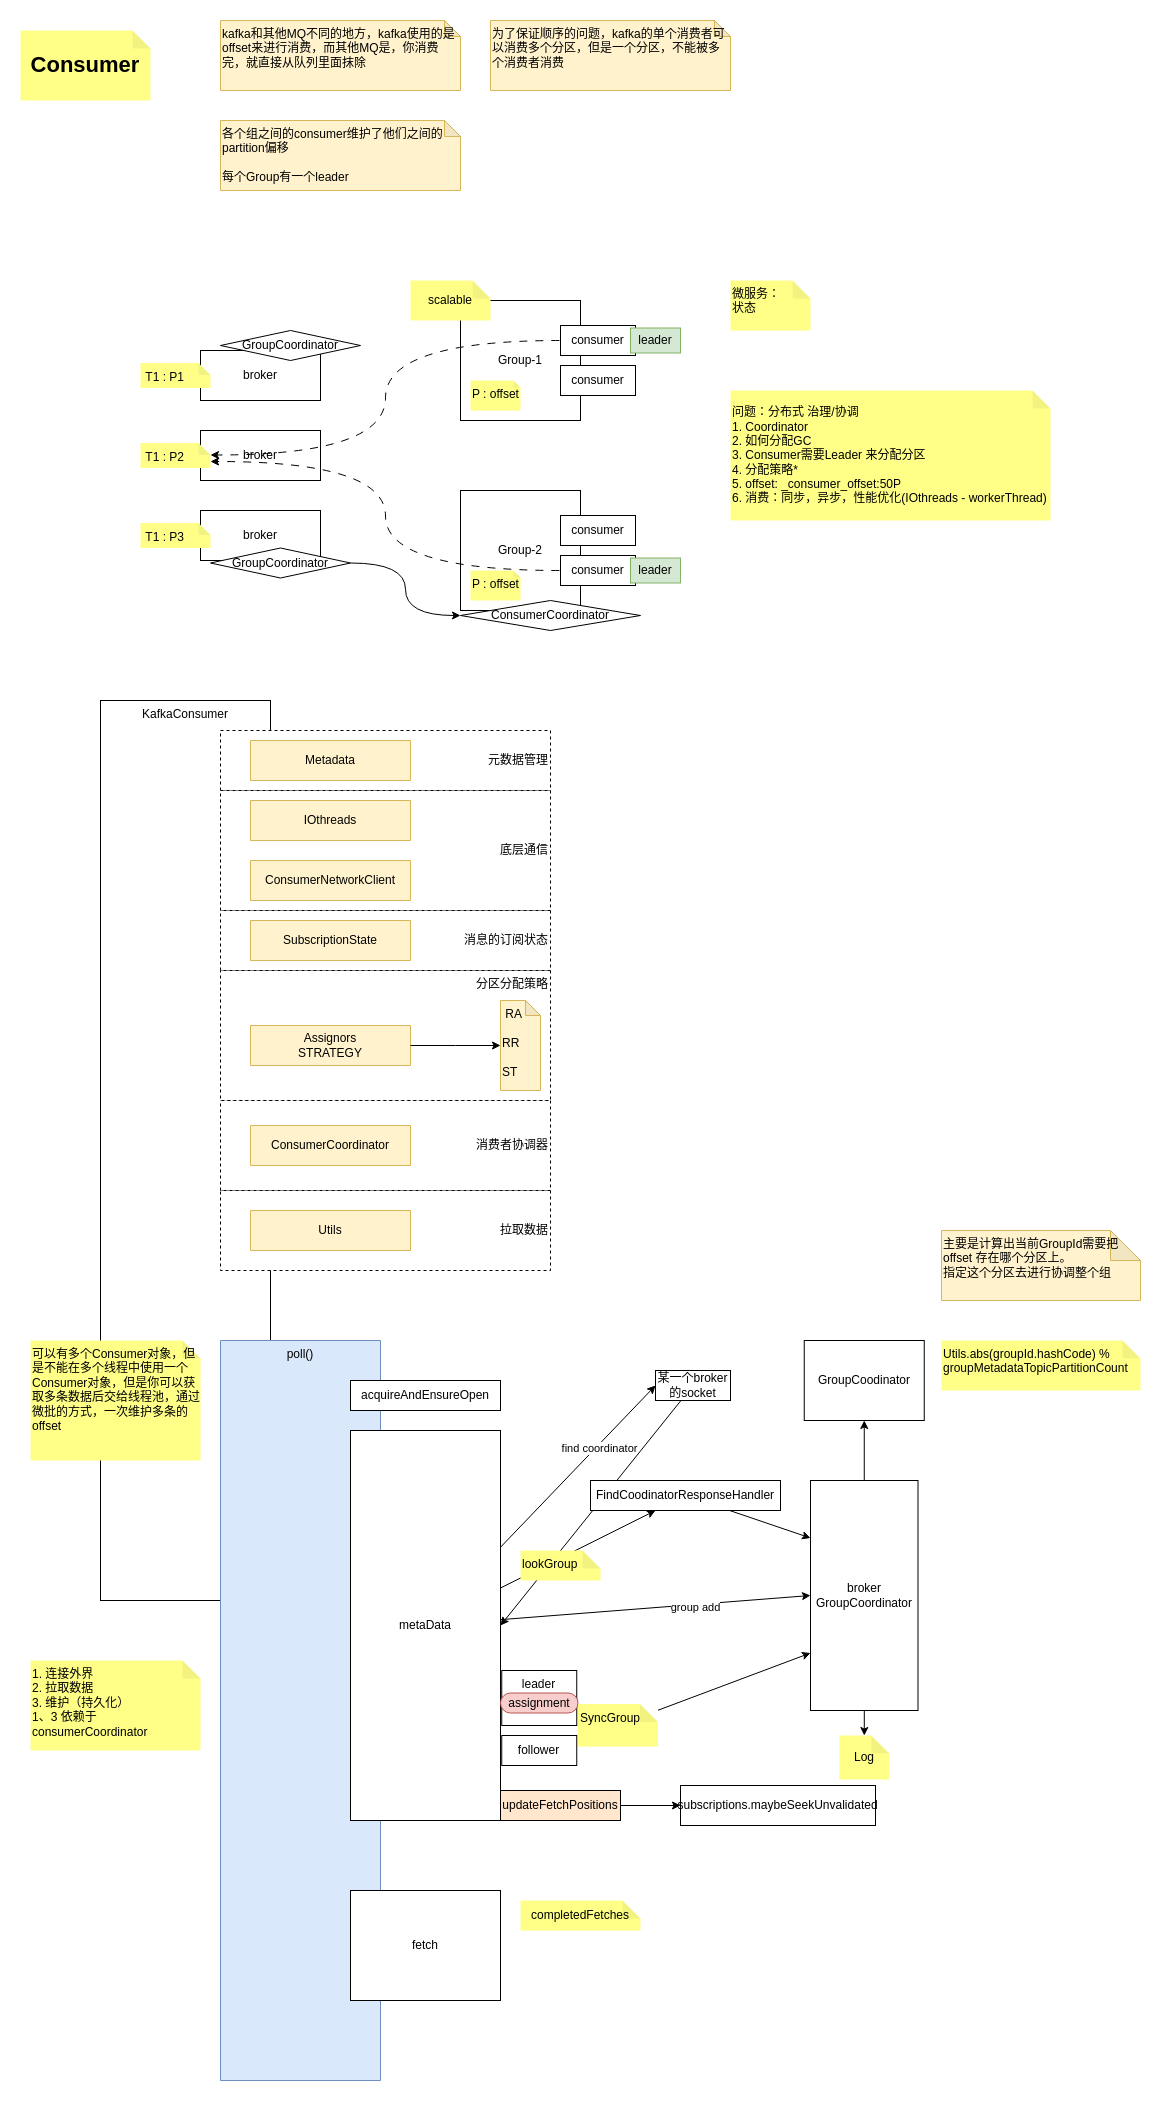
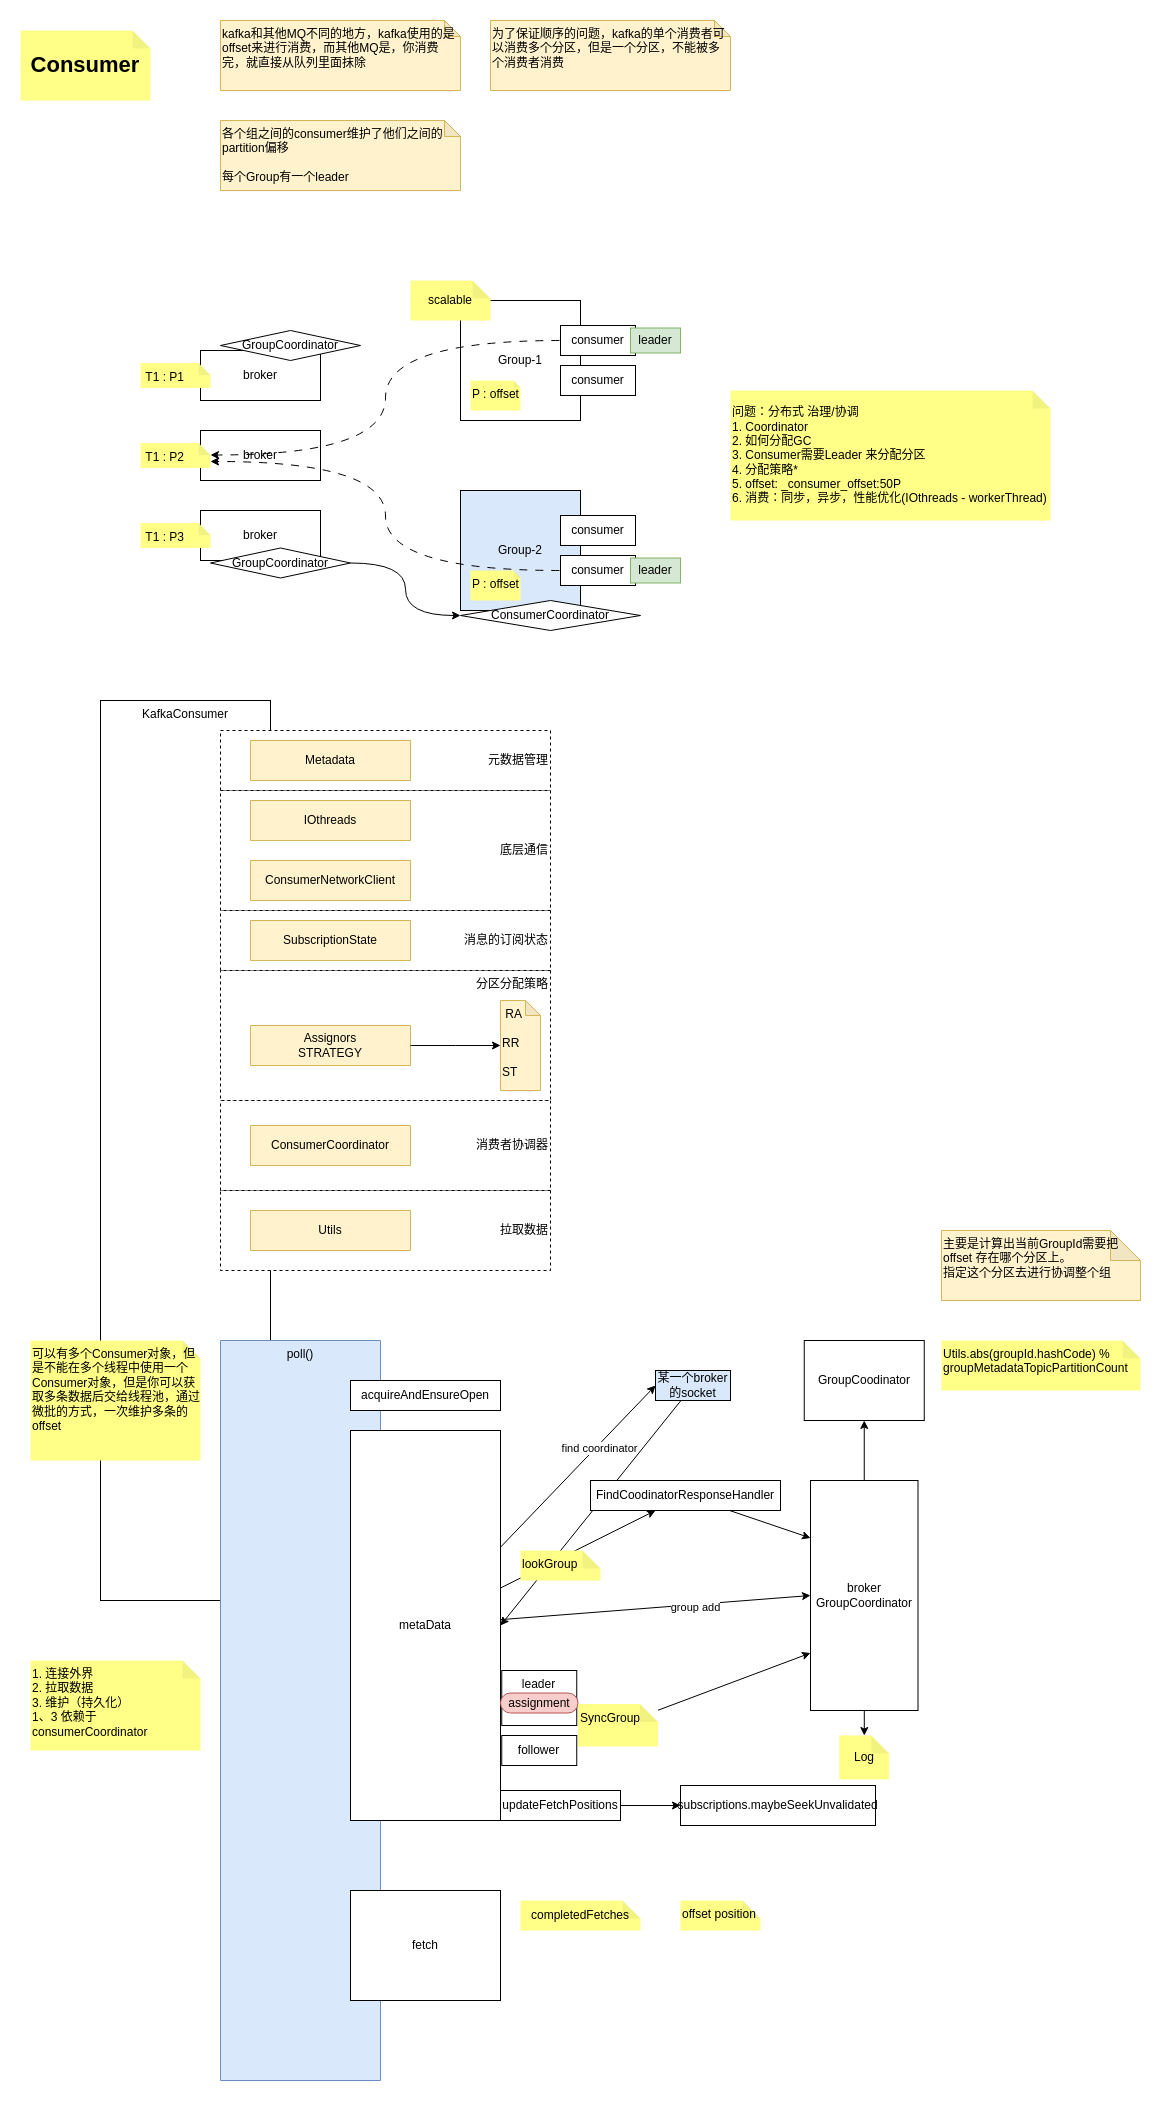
(771, 306) -> none
(521, 551) -> (521, 551)
(693, 1386) -> (693, 1386)
(561, 1806) -> (561, 1806)
none -> (721, 1916)
